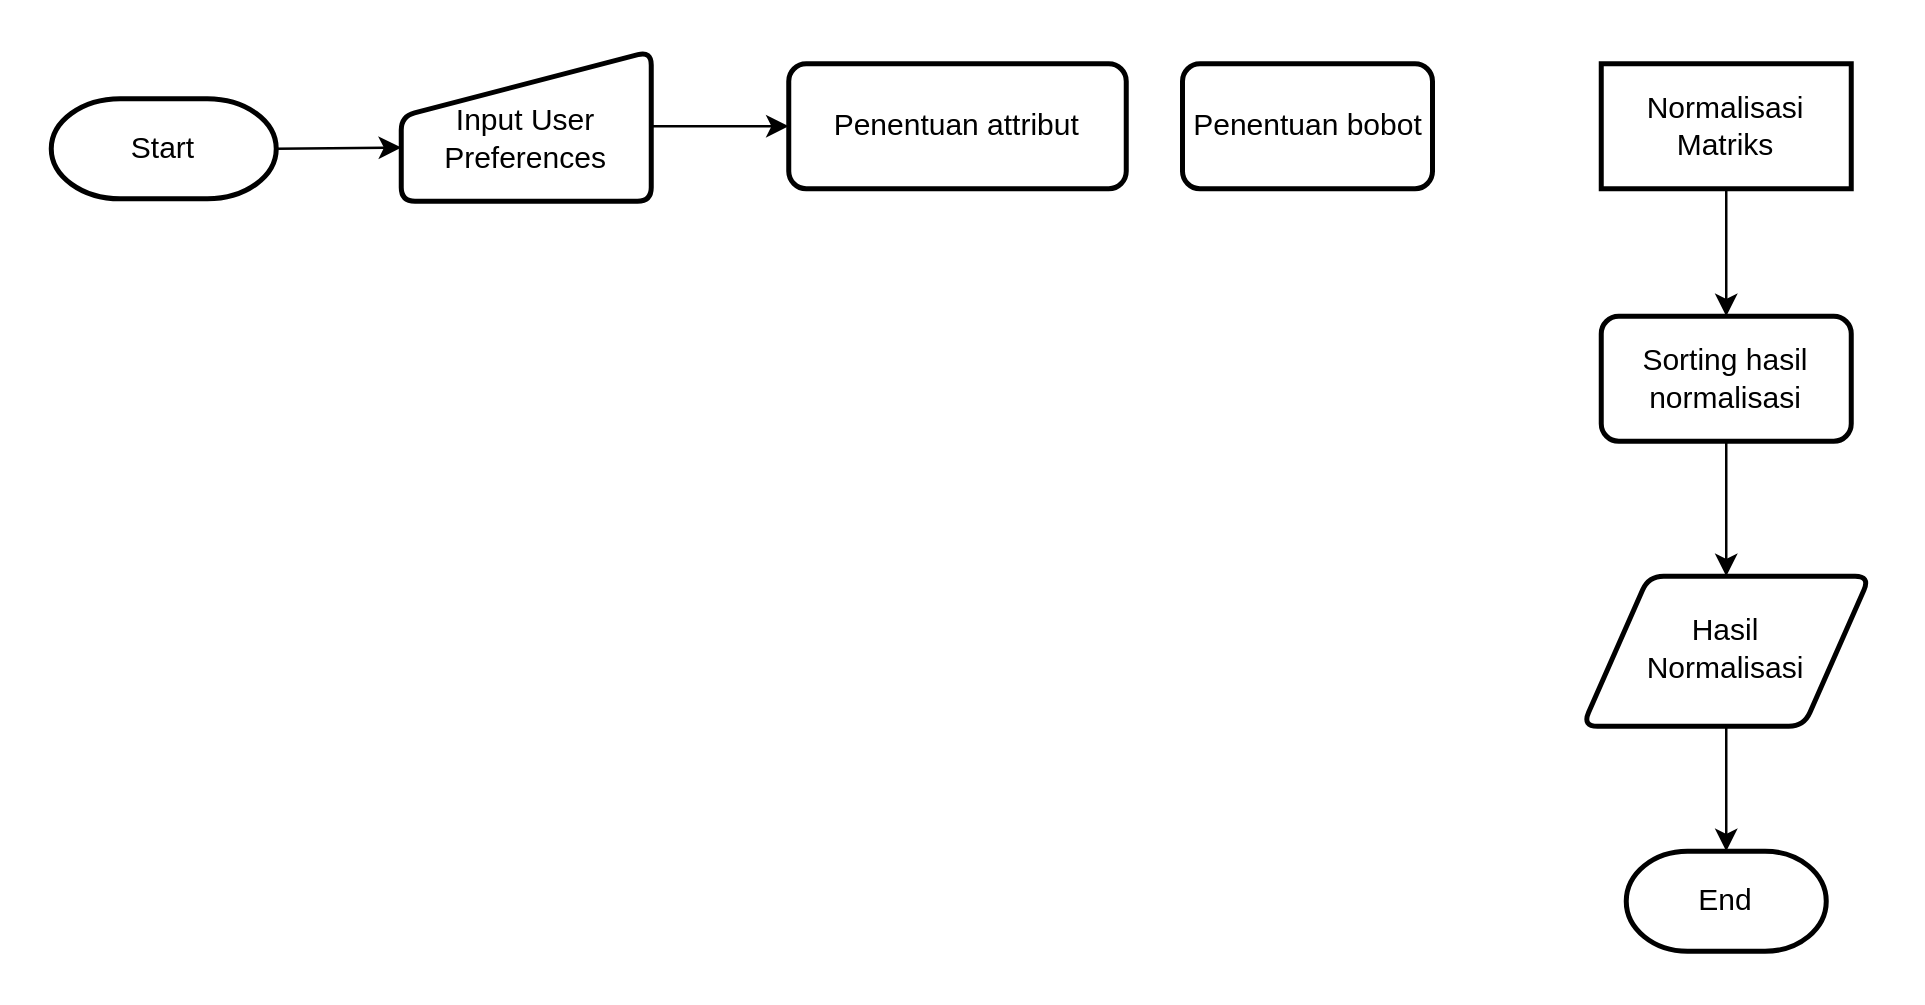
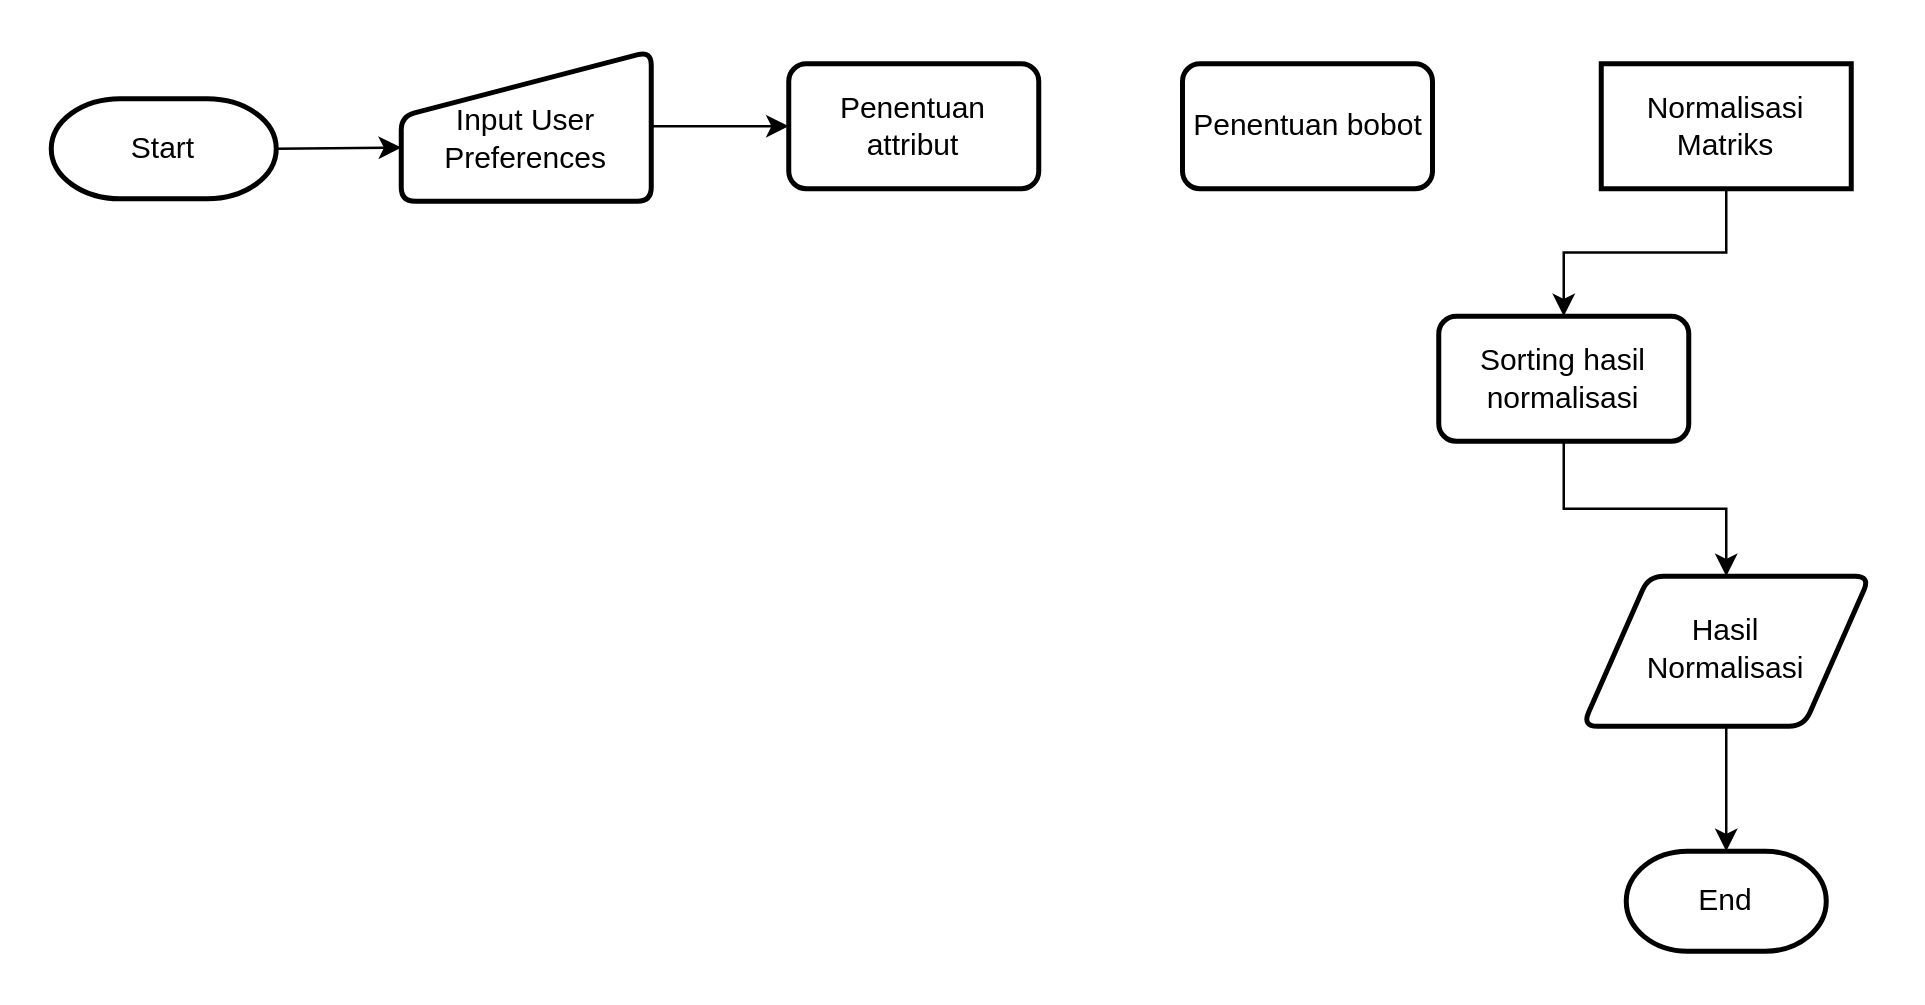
(958, 126) -> (914, 126)
(1726, 379) -> (1564, 379)
